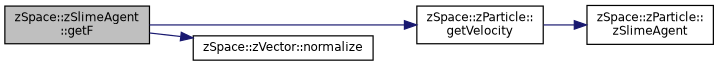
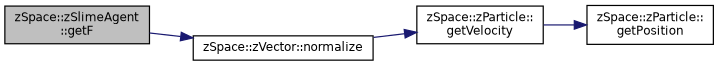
(277, 25) -> (389, 36)
(650, 25) -> (650, 25)
